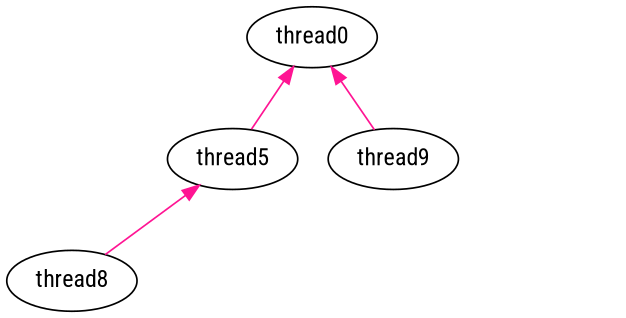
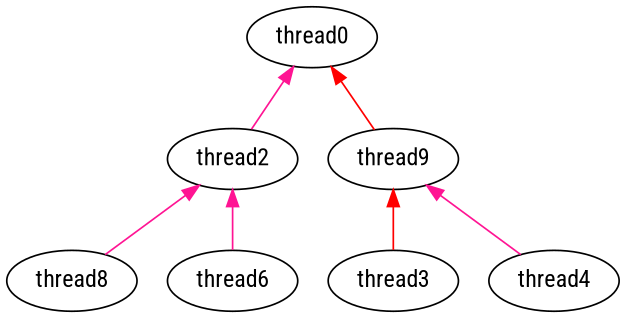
(358, 106) -> (358, 106)
(233, 159) -> (233, 159)
none -> (233, 281)
none -> (393, 281)
none -> (554, 281)
